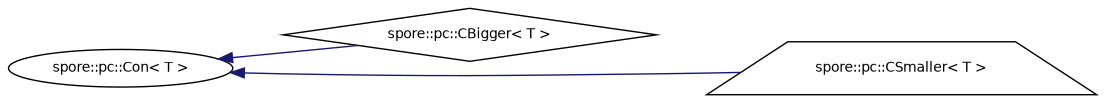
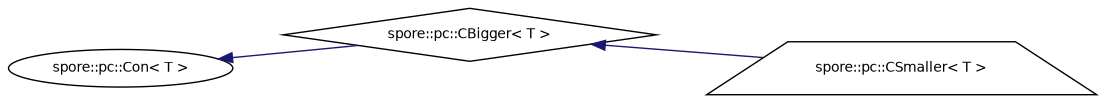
(492, 76) -> (684, 51)
